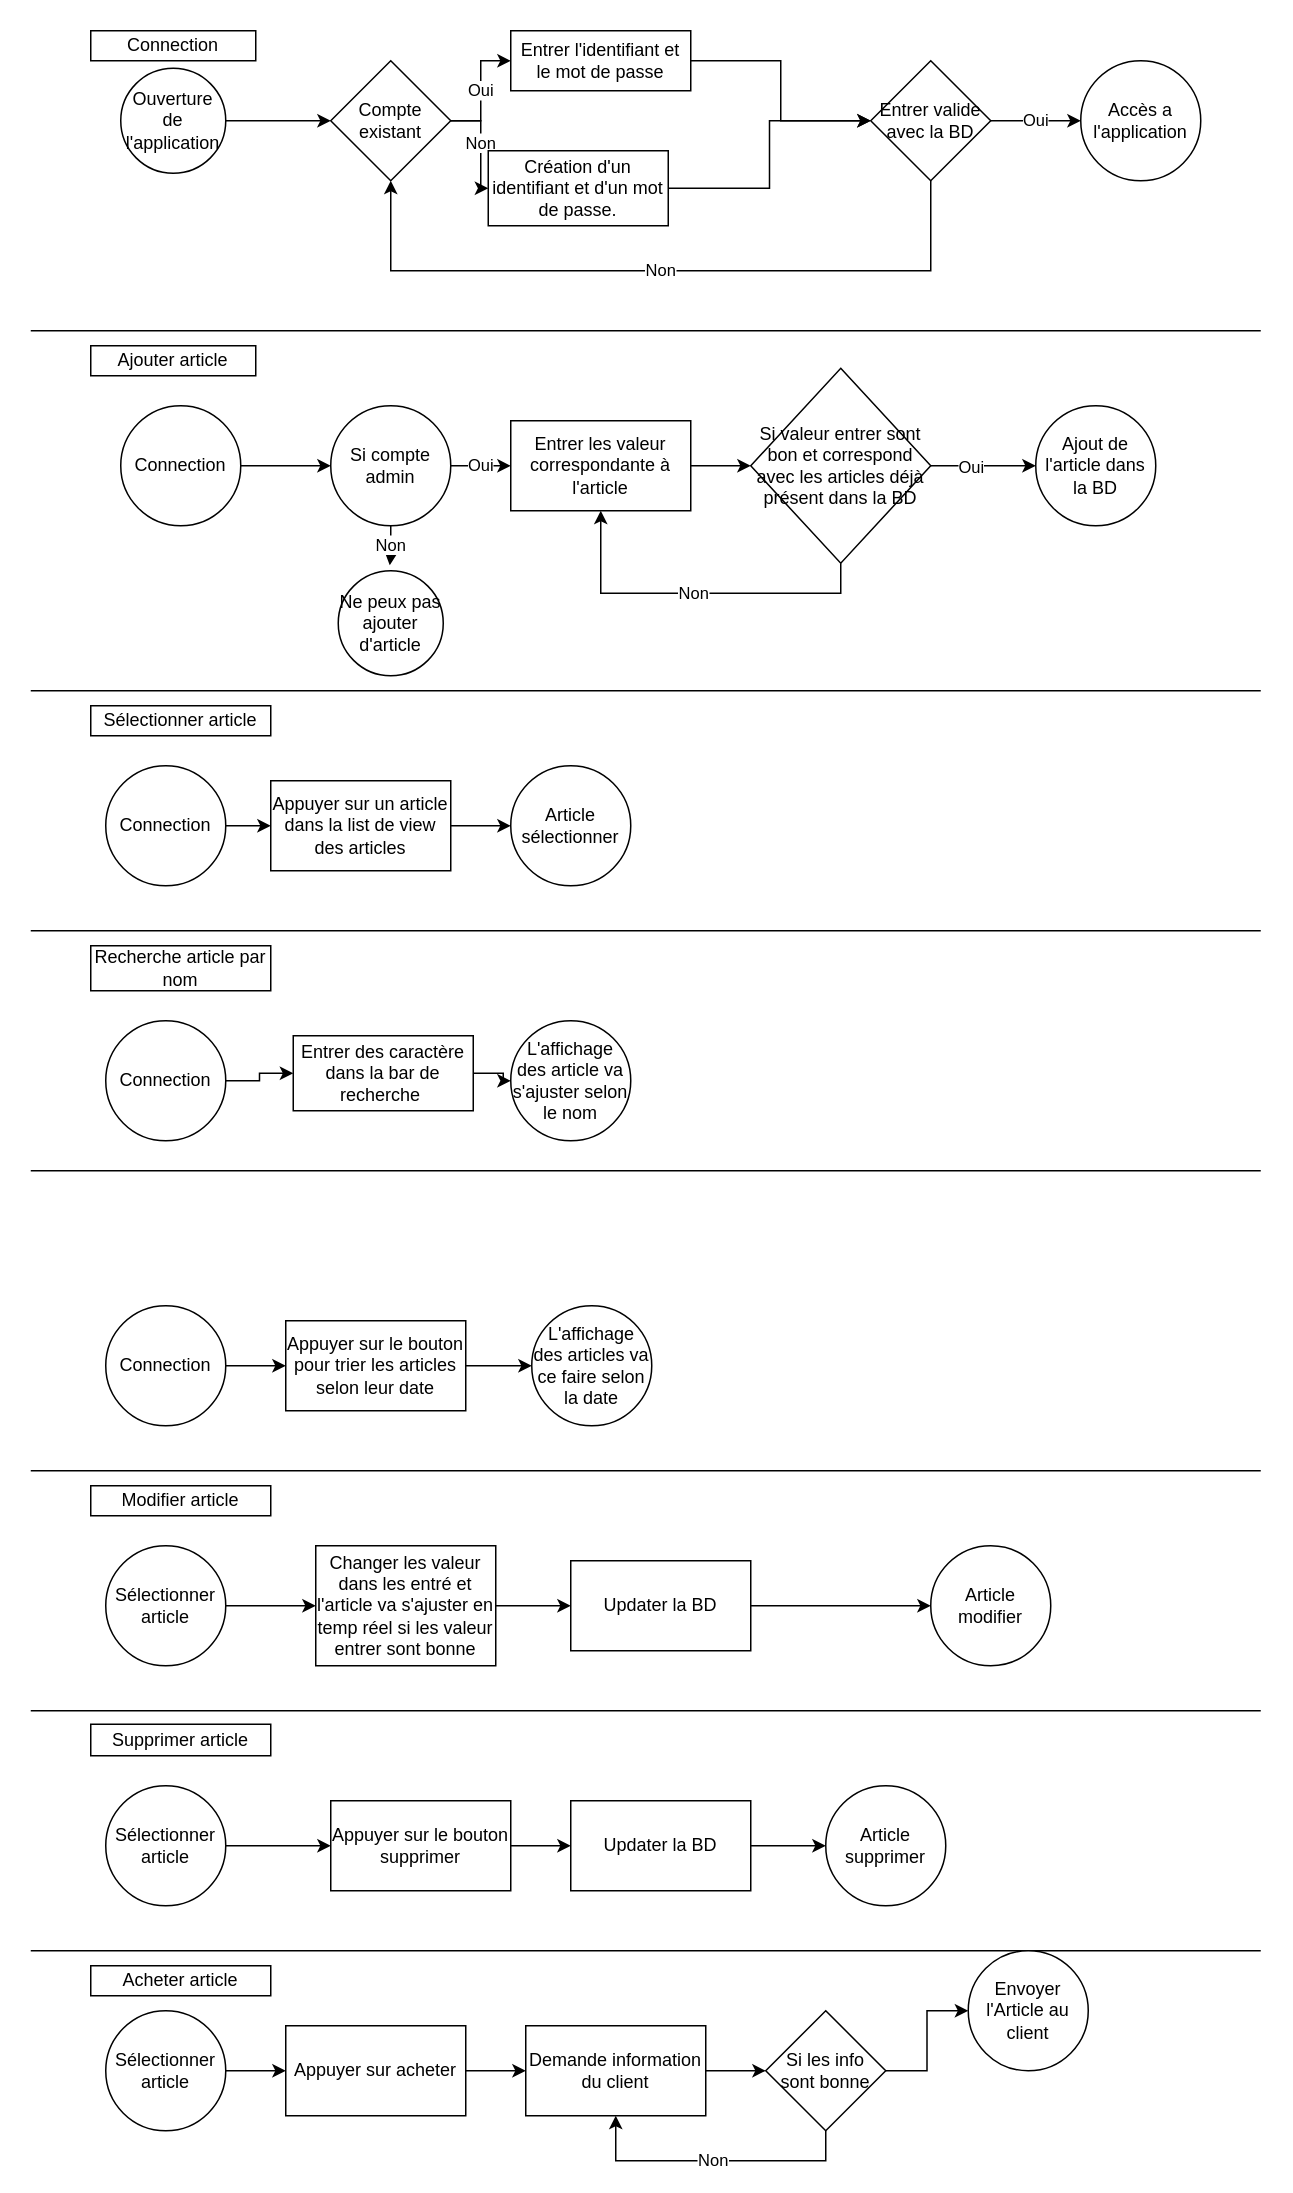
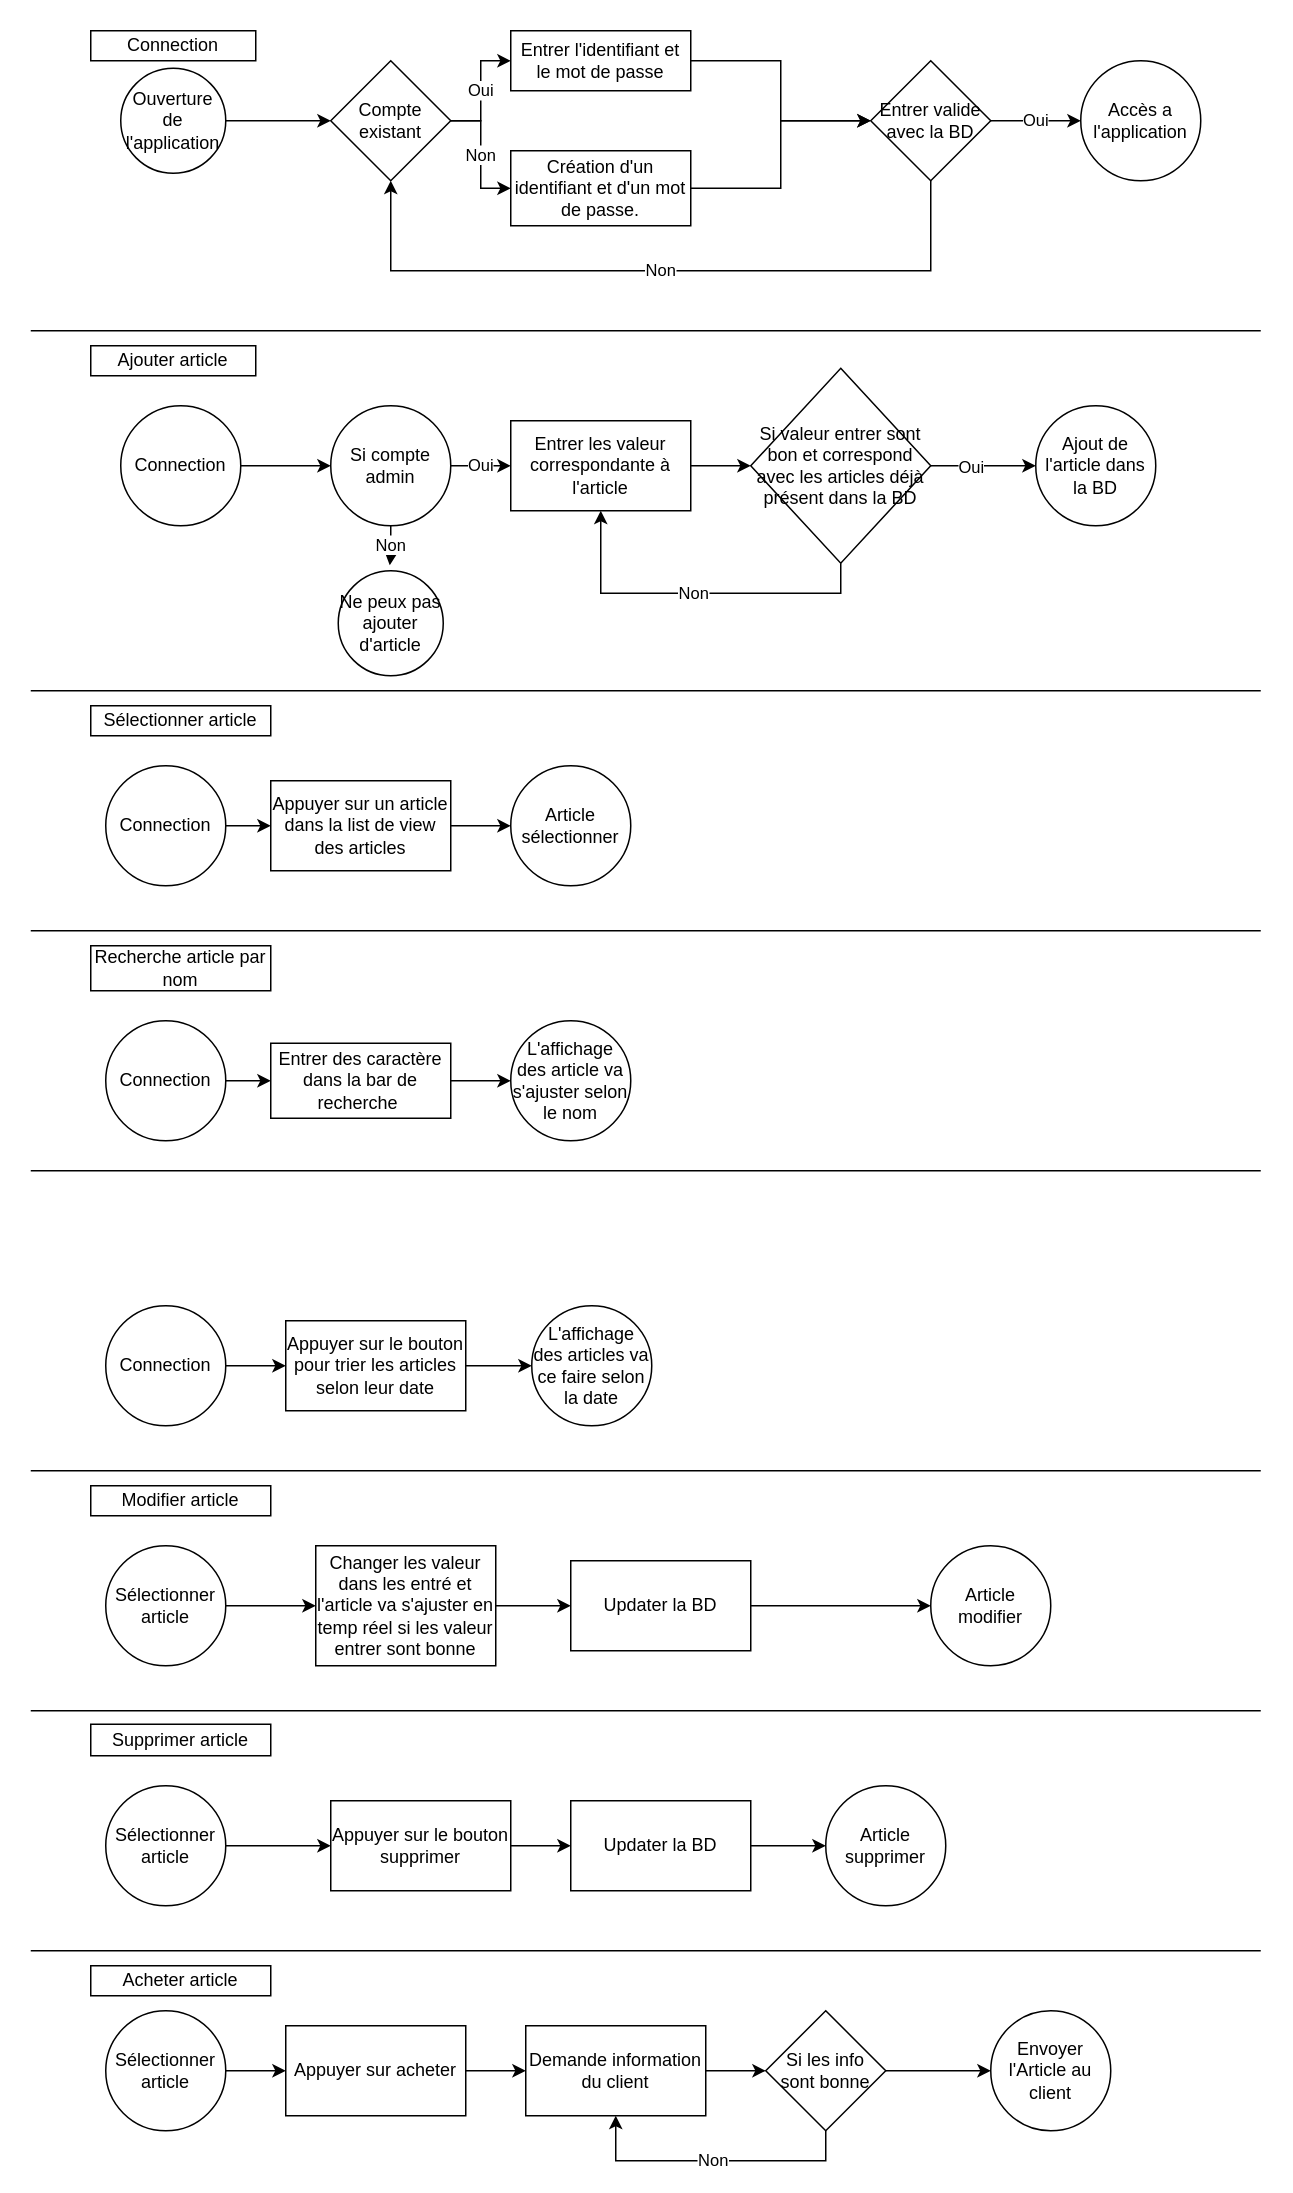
(578, 188) -> (601, 188)
(383, 1073) -> (361, 1081)
(1028, 2011) -> (1051, 2071)
